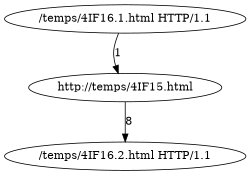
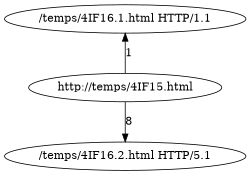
(114, 49) -> (125, 57)
(125, 156) -> (125, 156)
